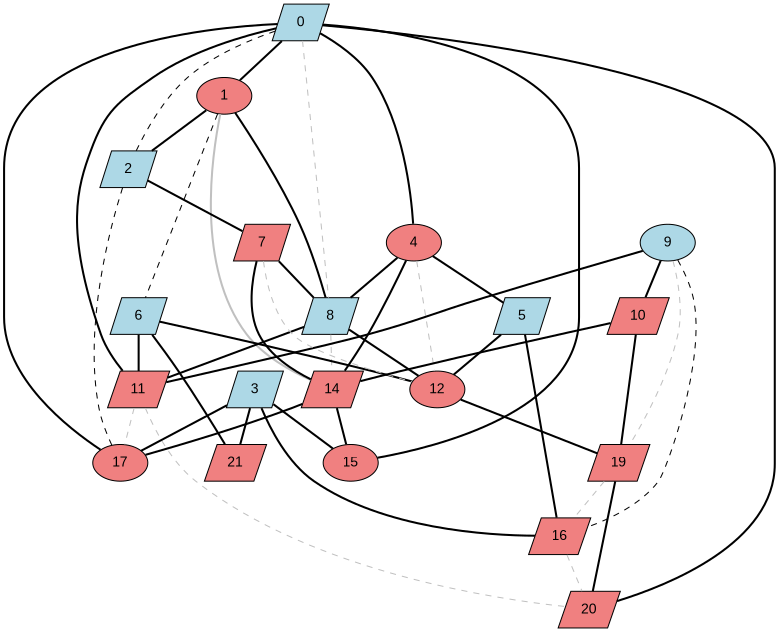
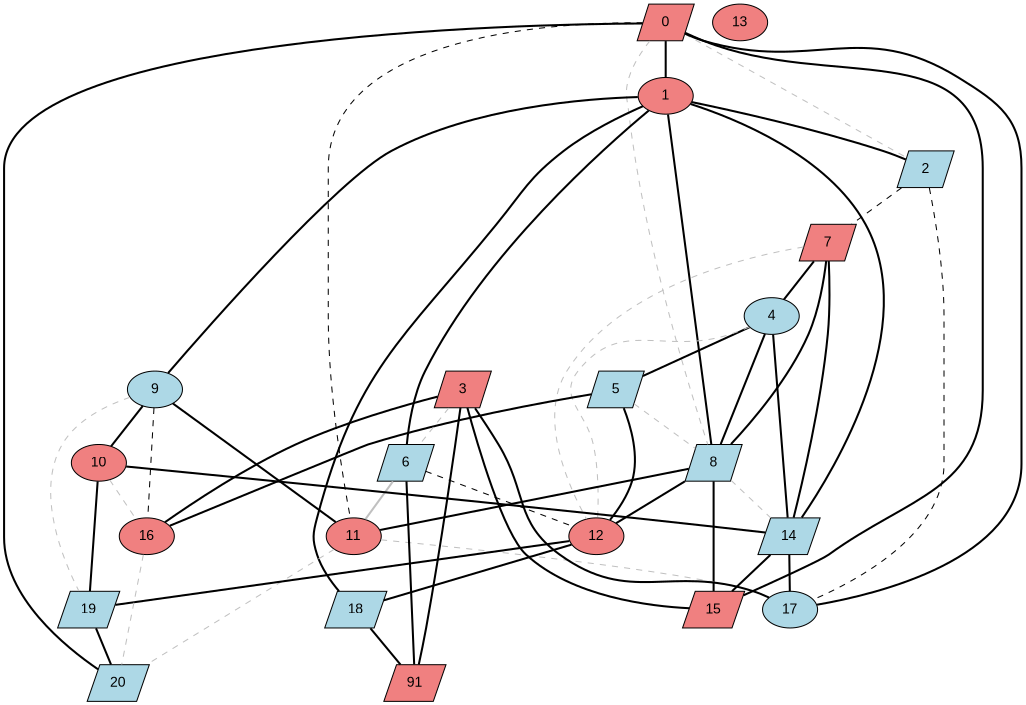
(301, 22) -> (666, 22)
none -> (740, 22)
(191, 75) -> (796, 96)
(391, 115) -> (799, 280)
(91, 150) -> (331, 154)
none -> (366, 168)
(182, 206) -> (500, 259)
(195, 206) -> (877, 206)
(414, 243) -> (772, 316)
(218, 267) -> (881, 270)
(638, 316) -> (99, 463)
(280, 349) -> (488, 495)
(139, 353) -> (379, 500)
(139, 389) -> (354, 536)
(255, 389) -> (463, 389)
(332, 389) -> (789, 536)
none -> (441, 418)
none -> (665, 426)
(120, 463) -> (790, 610)
(235, 463) -> (415, 683)
(351, 463) -> (714, 610)
(619, 463) -> (89, 610)
(589, 500) -> (123, 500)
(560, 536) -> (147, 536)
none -> (714, 536)
none -> (356, 610)
(589, 610) -> (118, 683)
